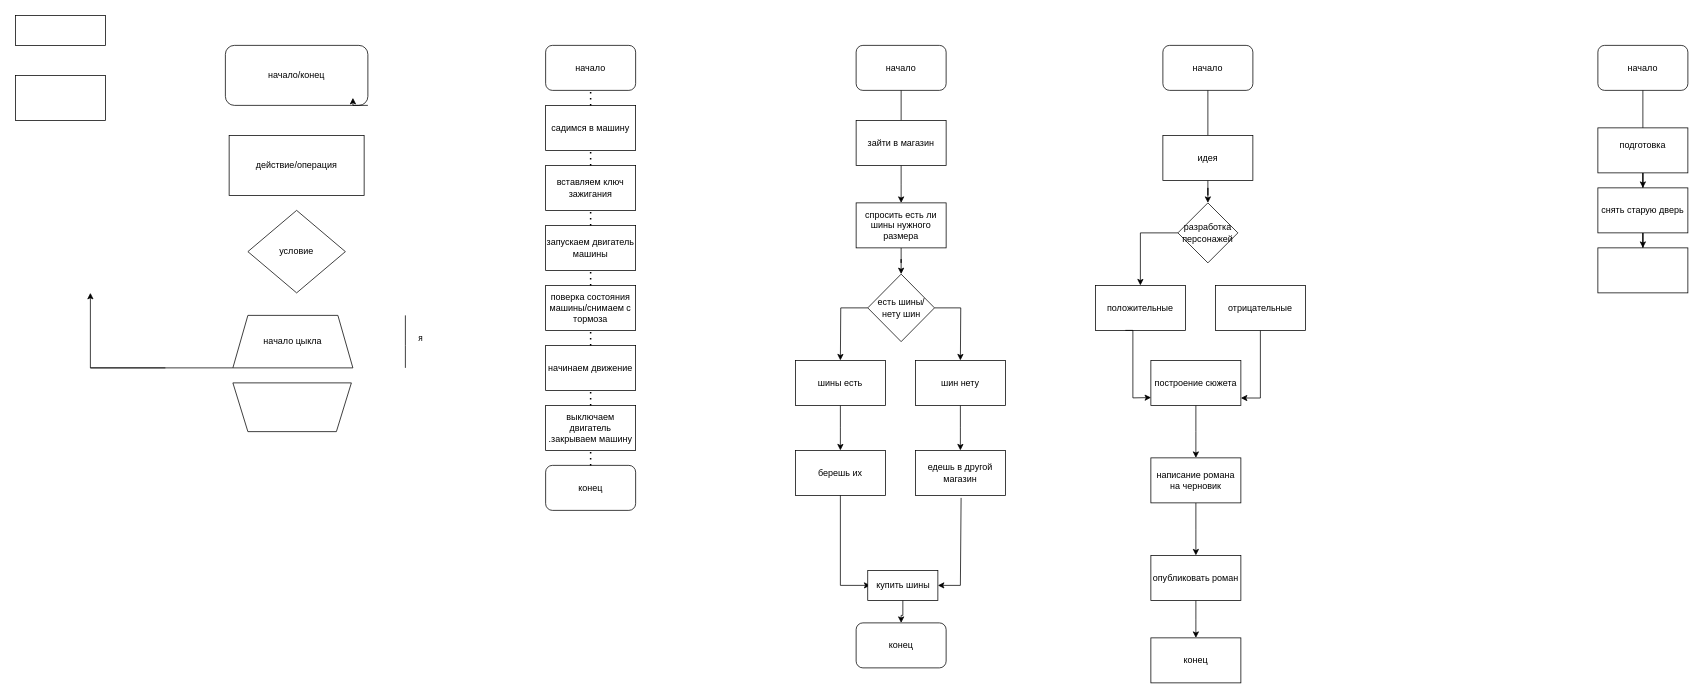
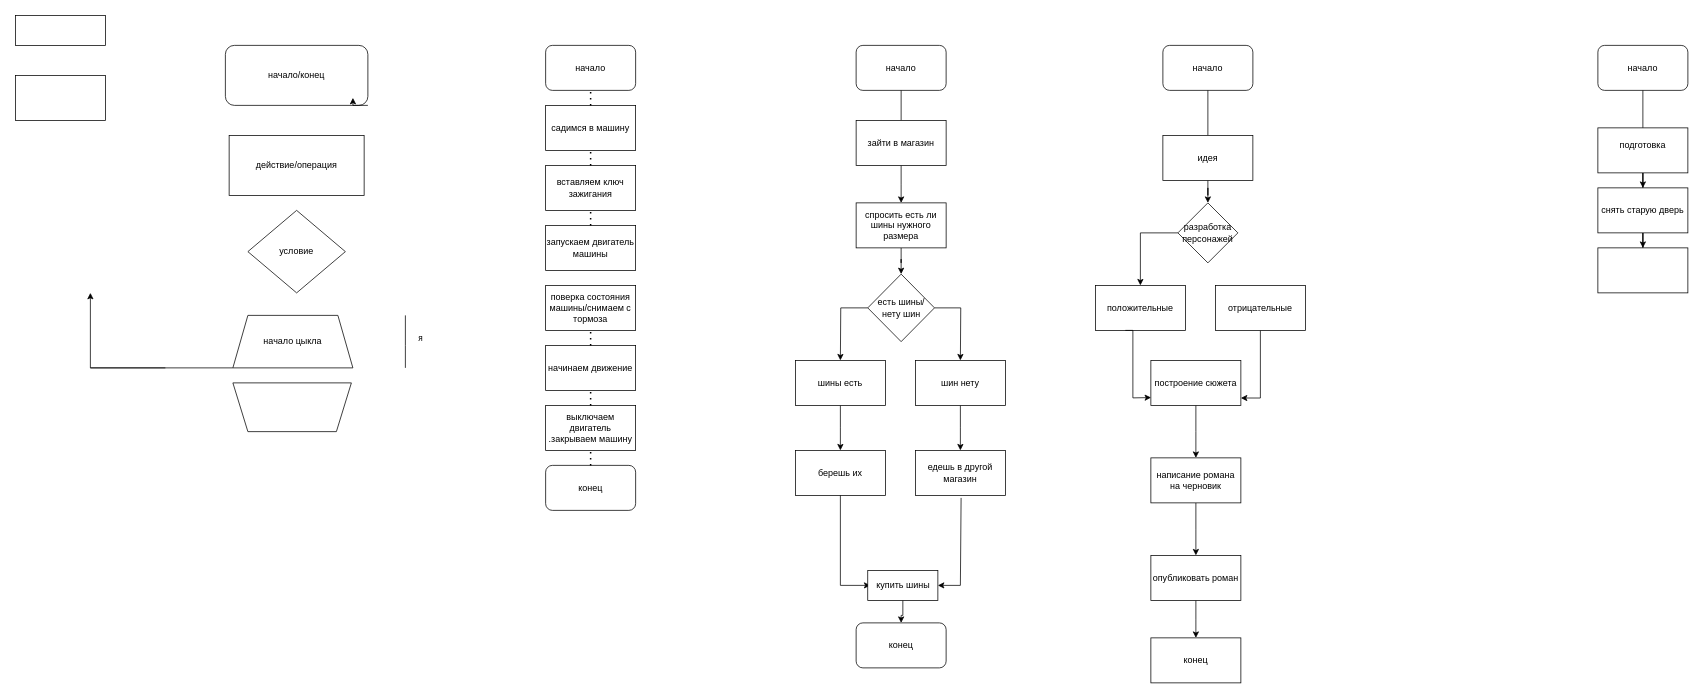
(591, 278) -> none
